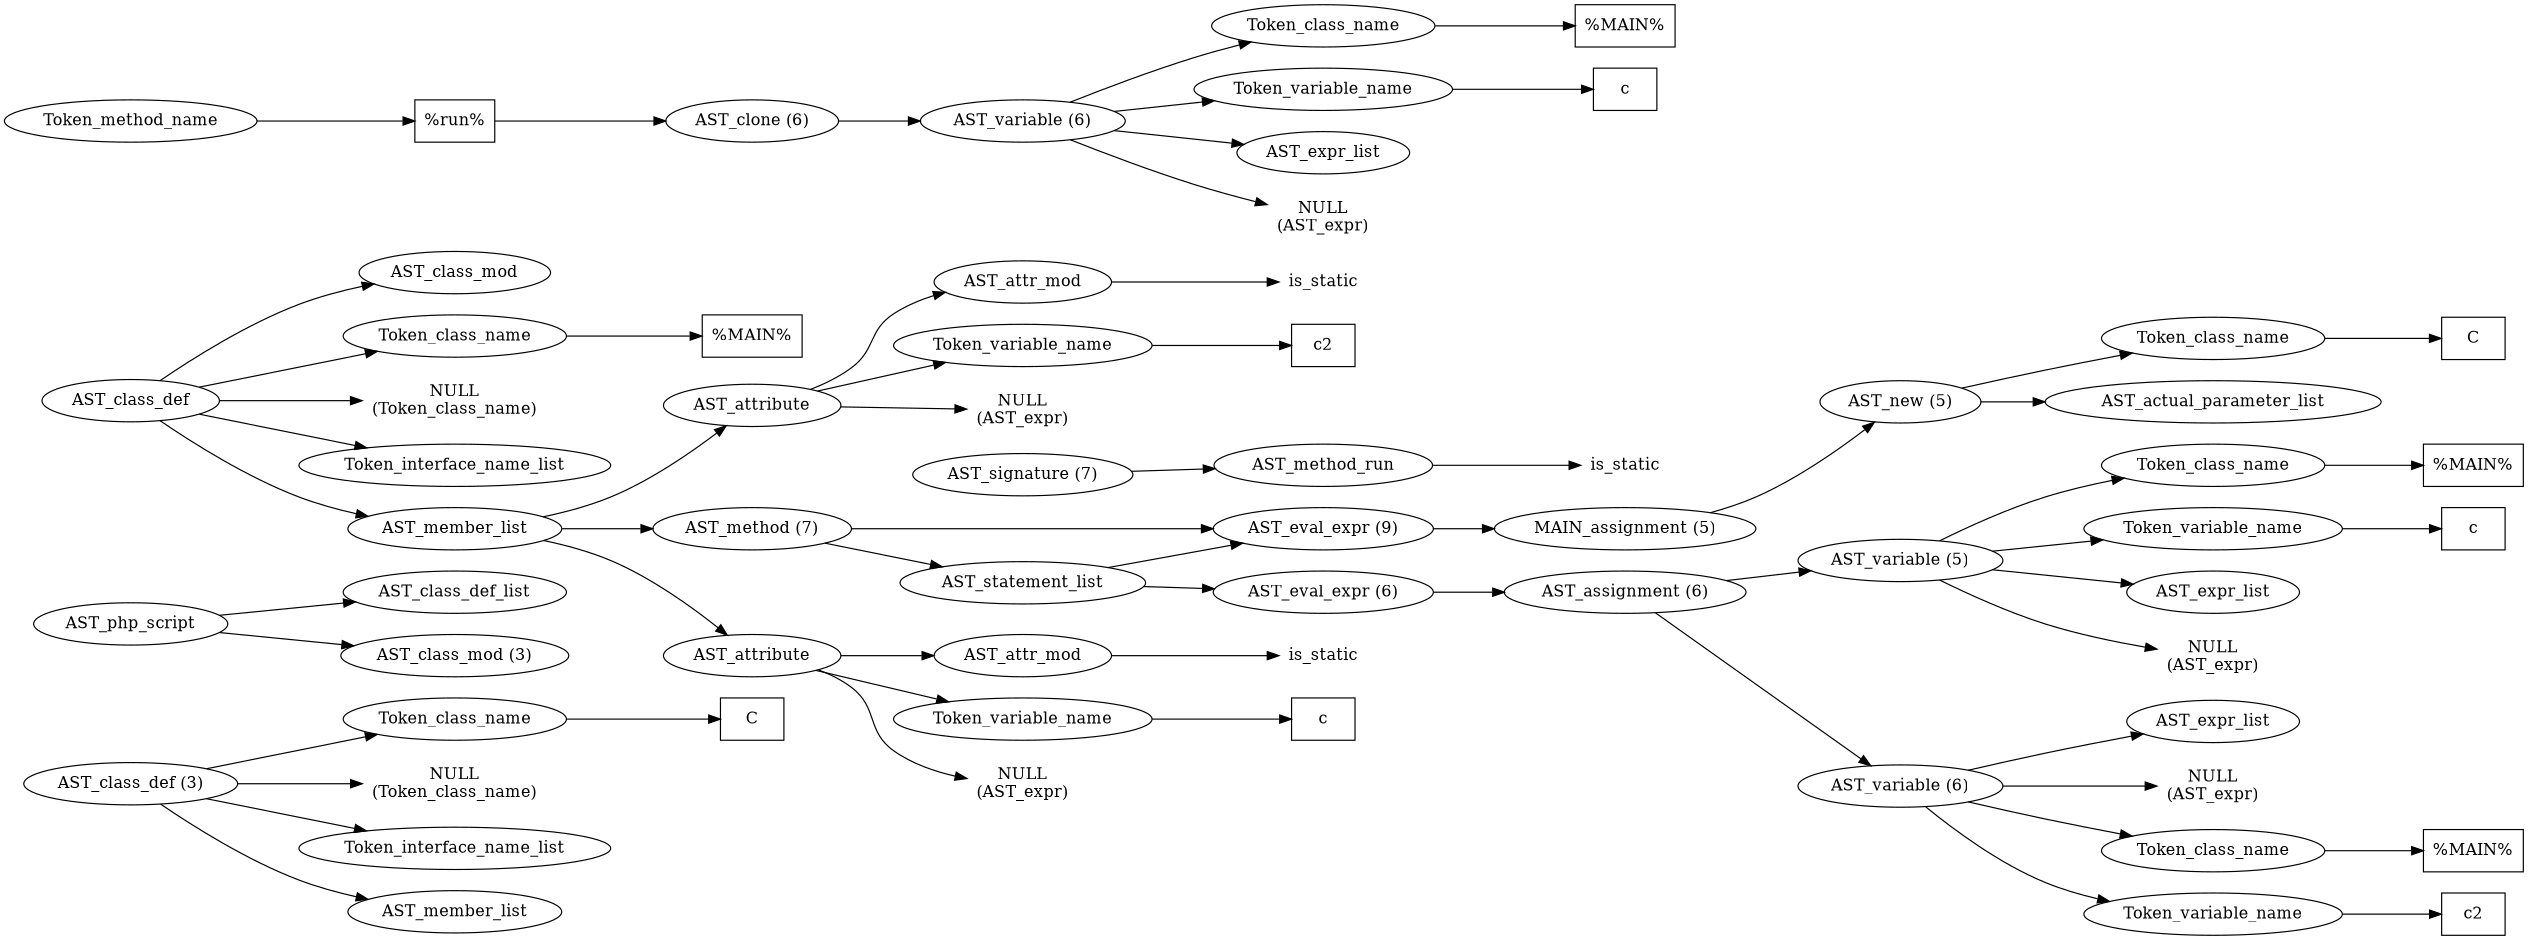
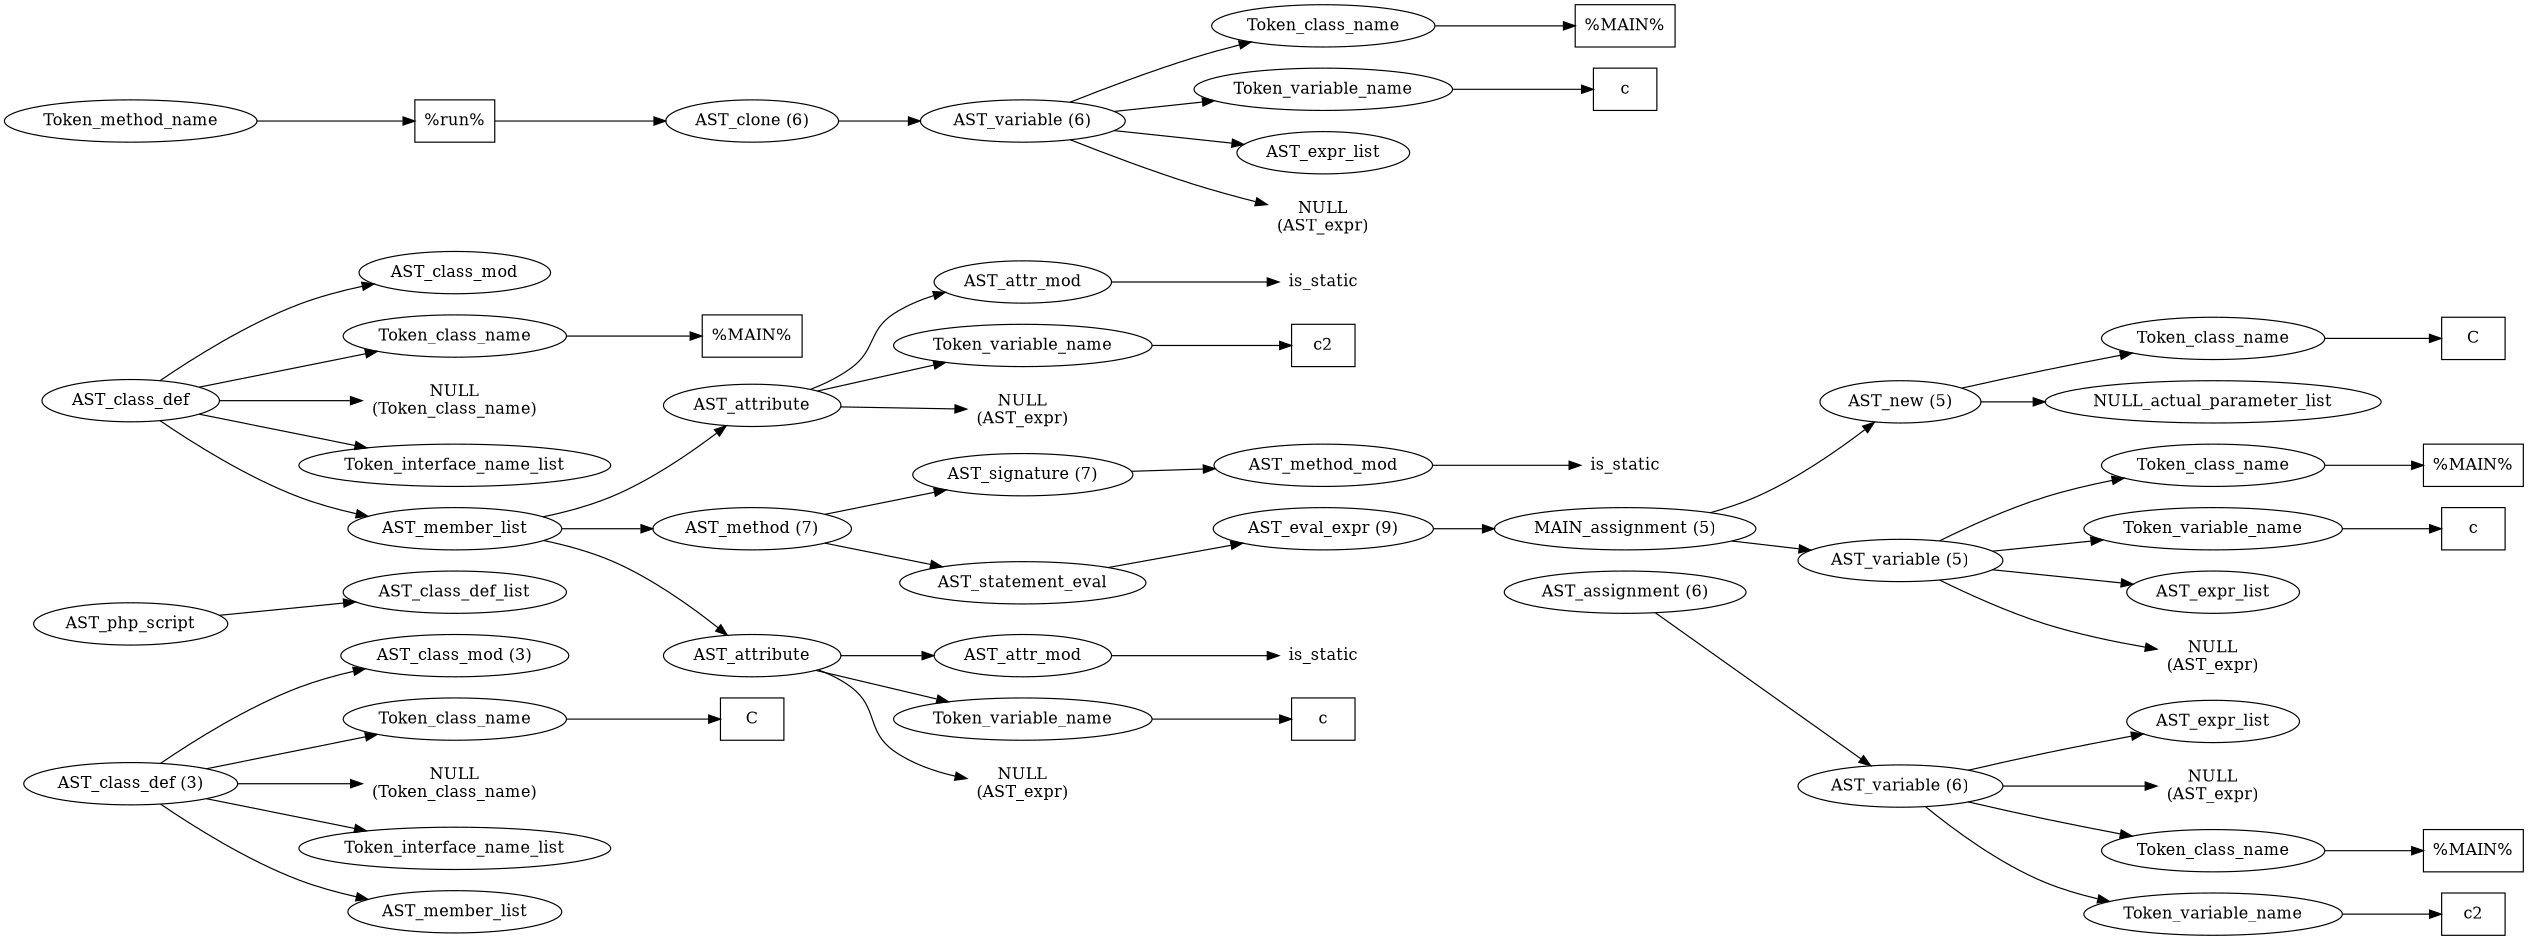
(2213, 402) -> (2213, 402)
(1323, 465) -> (1323, 465)
(1027, 529) -> (880, 503)
(1763, 576) -> (1765, 545)
(1023, 583) -> (1023, 583)
(1323, 592) -> none
(281, 639) -> (253, 708)
